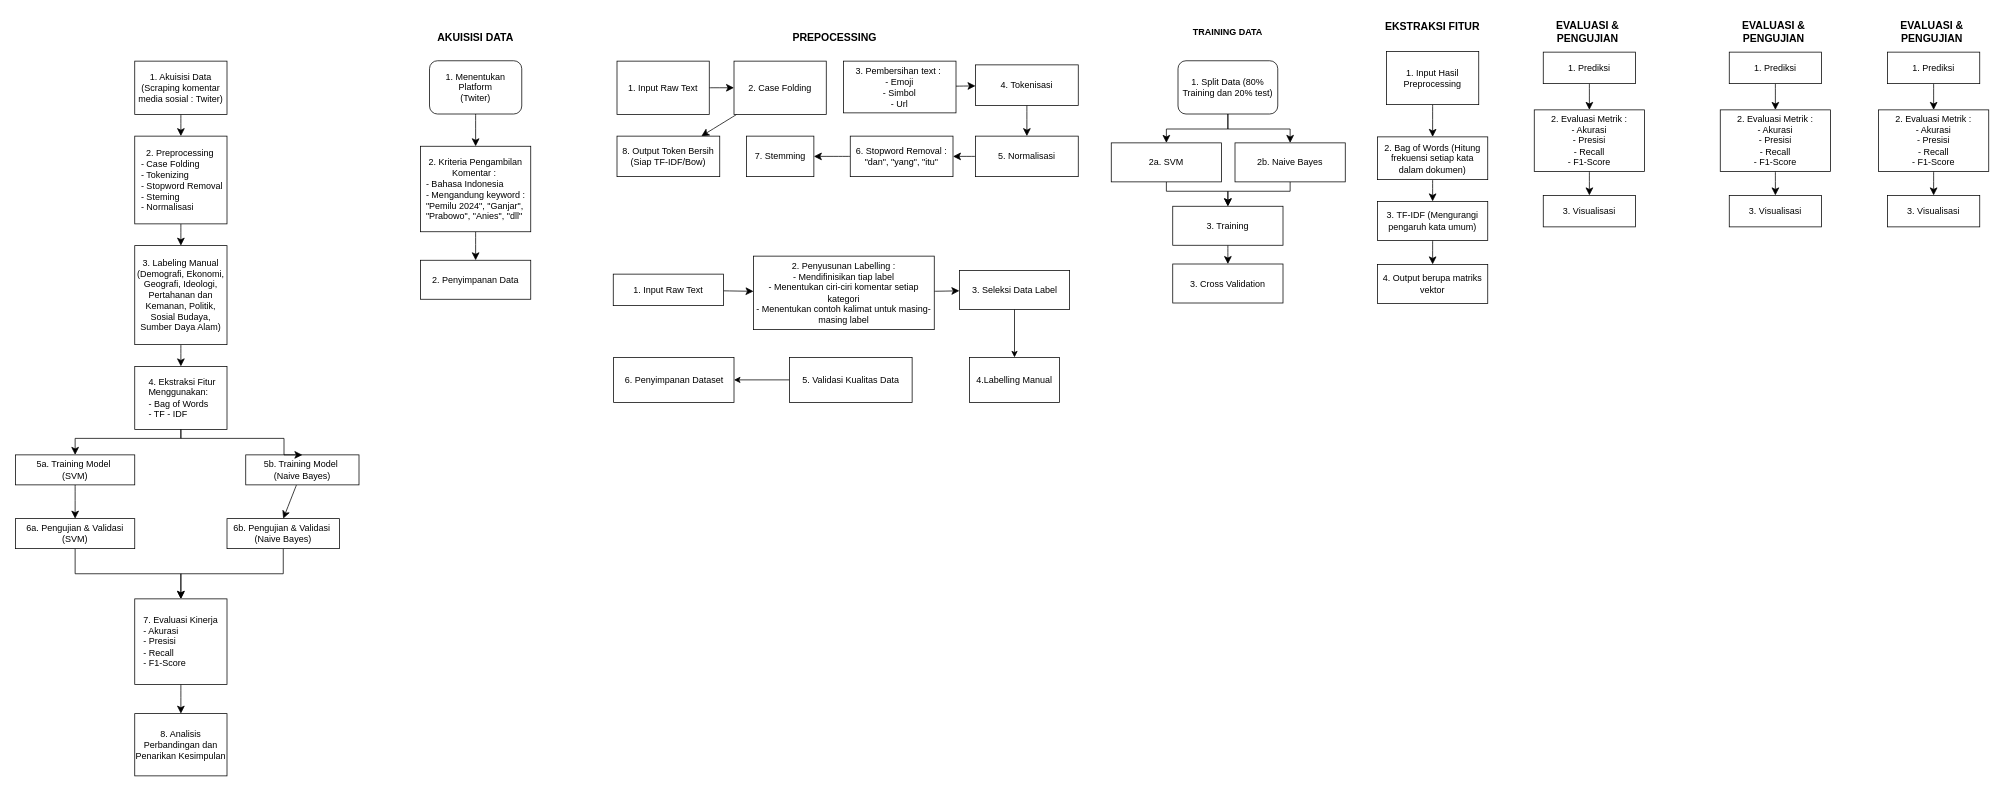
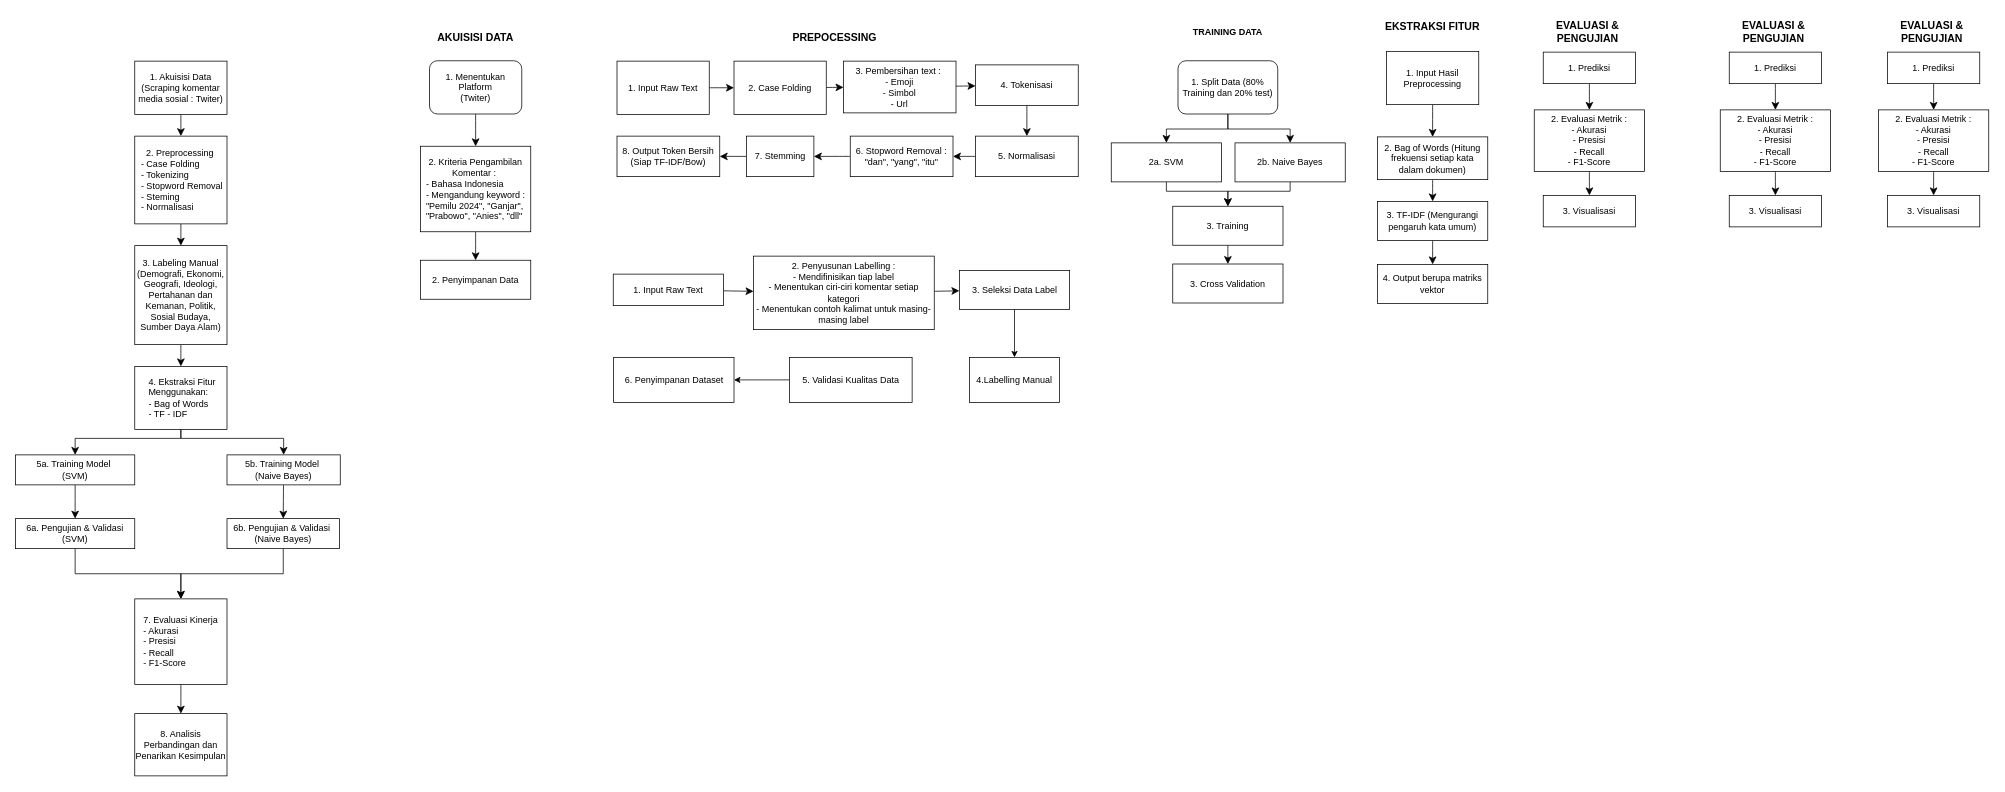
(721, 124) -> (829, 87)
none -> (736, 156)
(302, 470) -> (284, 470)
